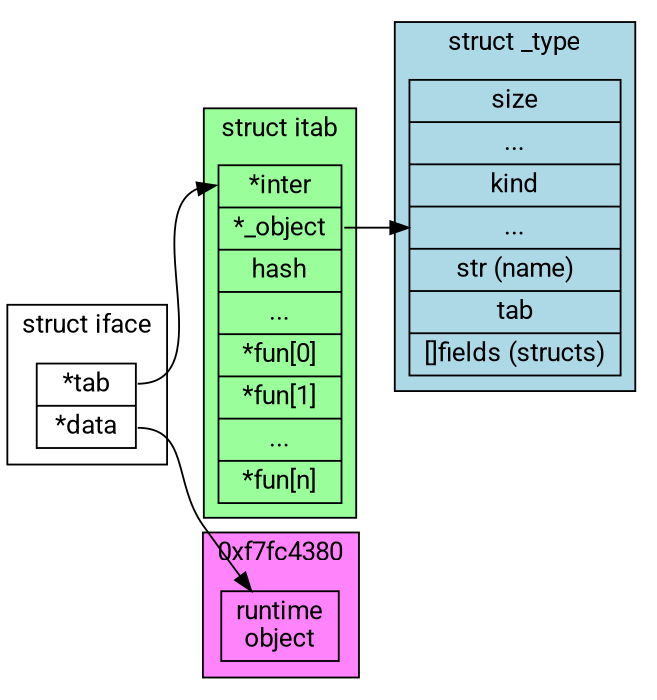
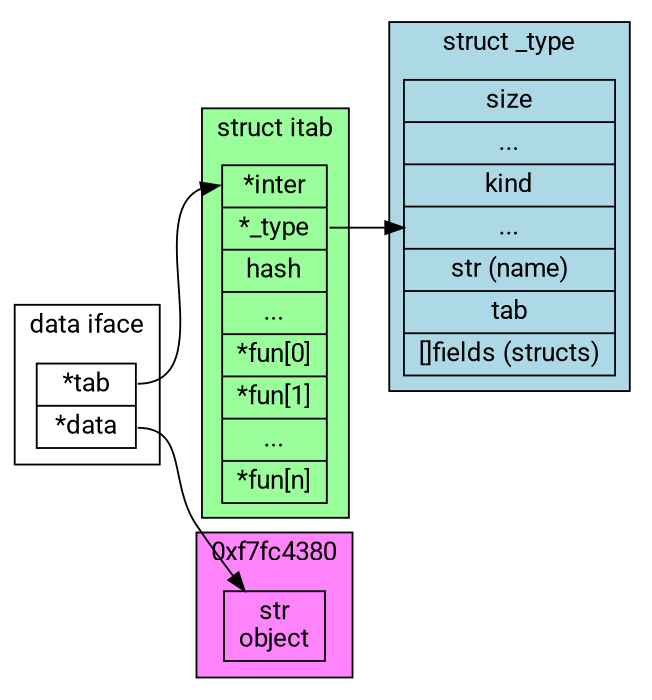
(280, 228) -> (274, 228)
(87, 326) -> (87, 326)
(280, 626) -> (274, 626)
